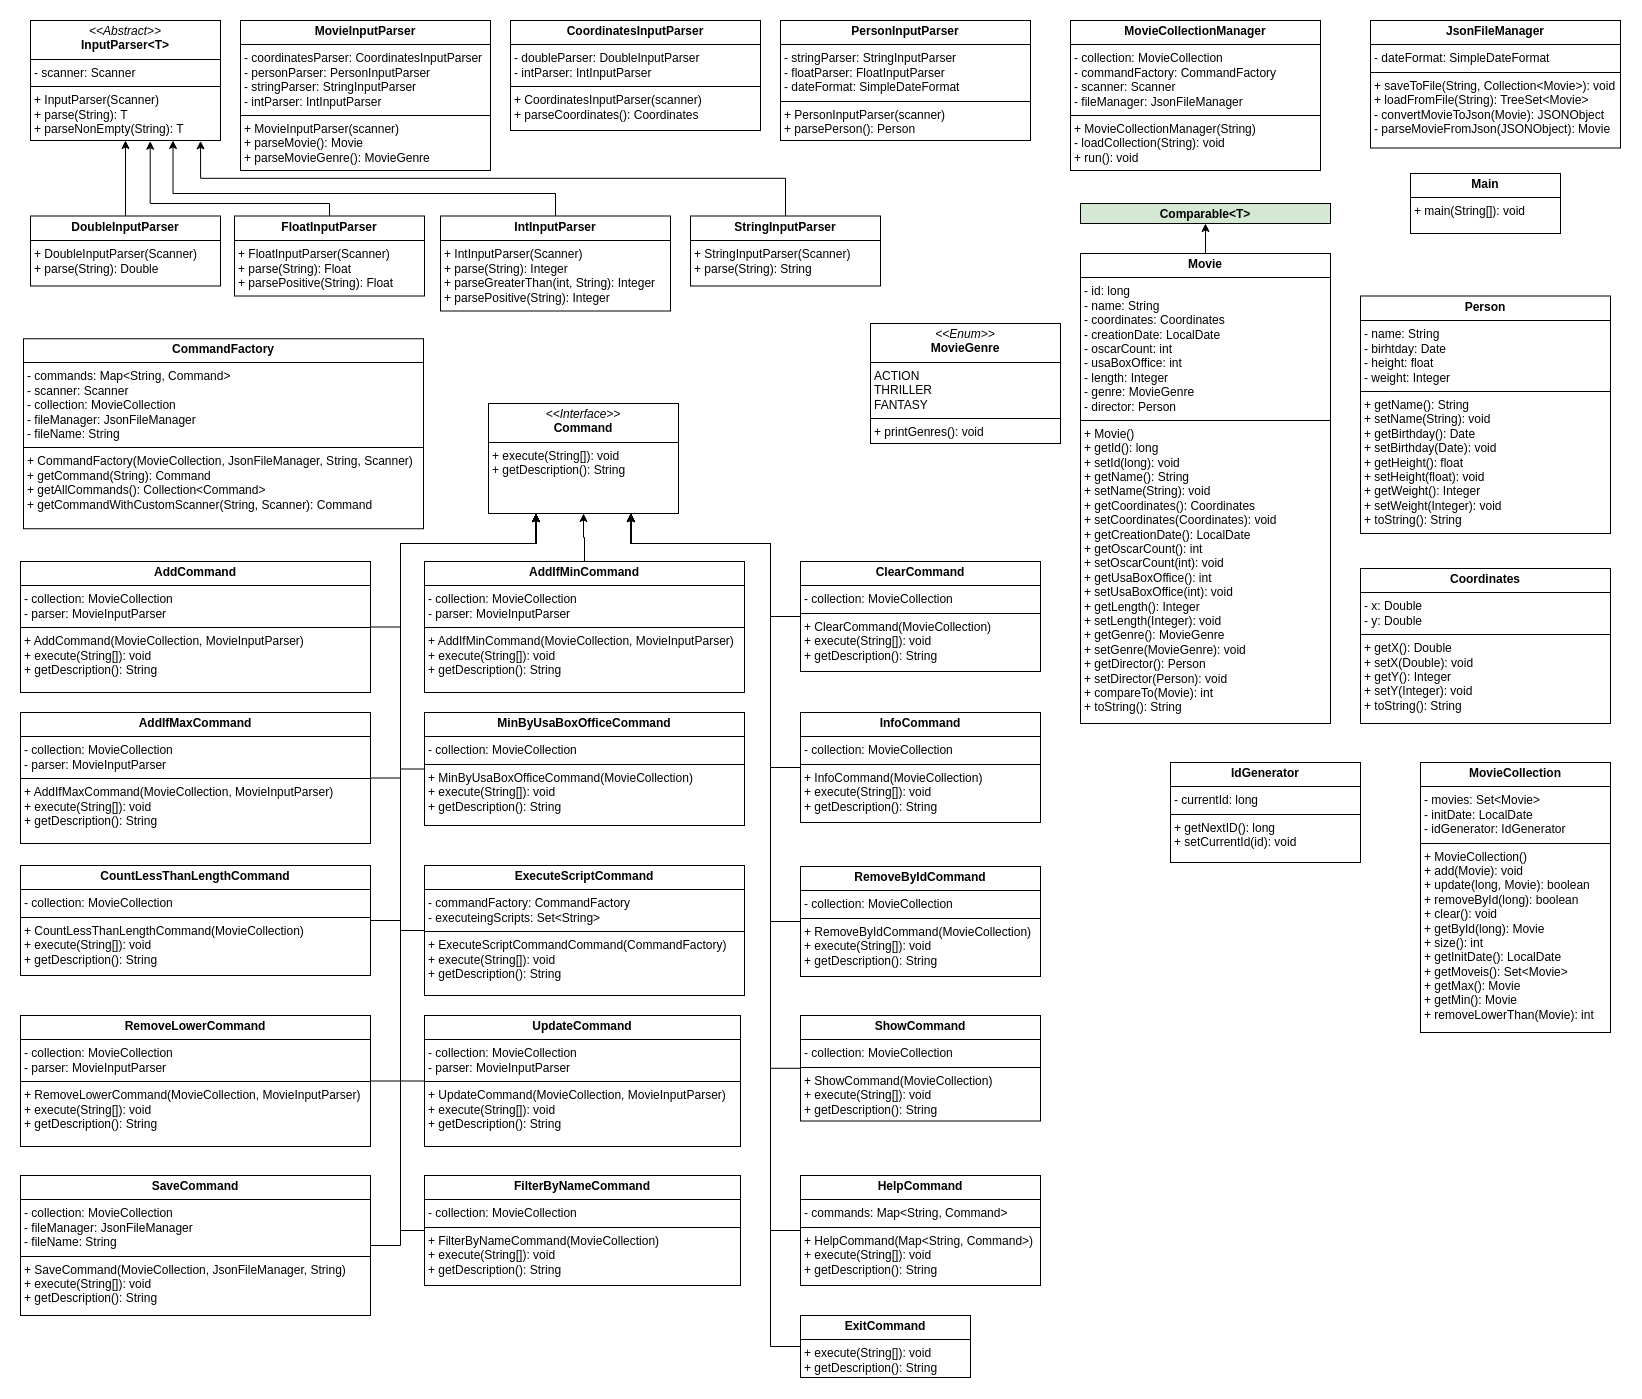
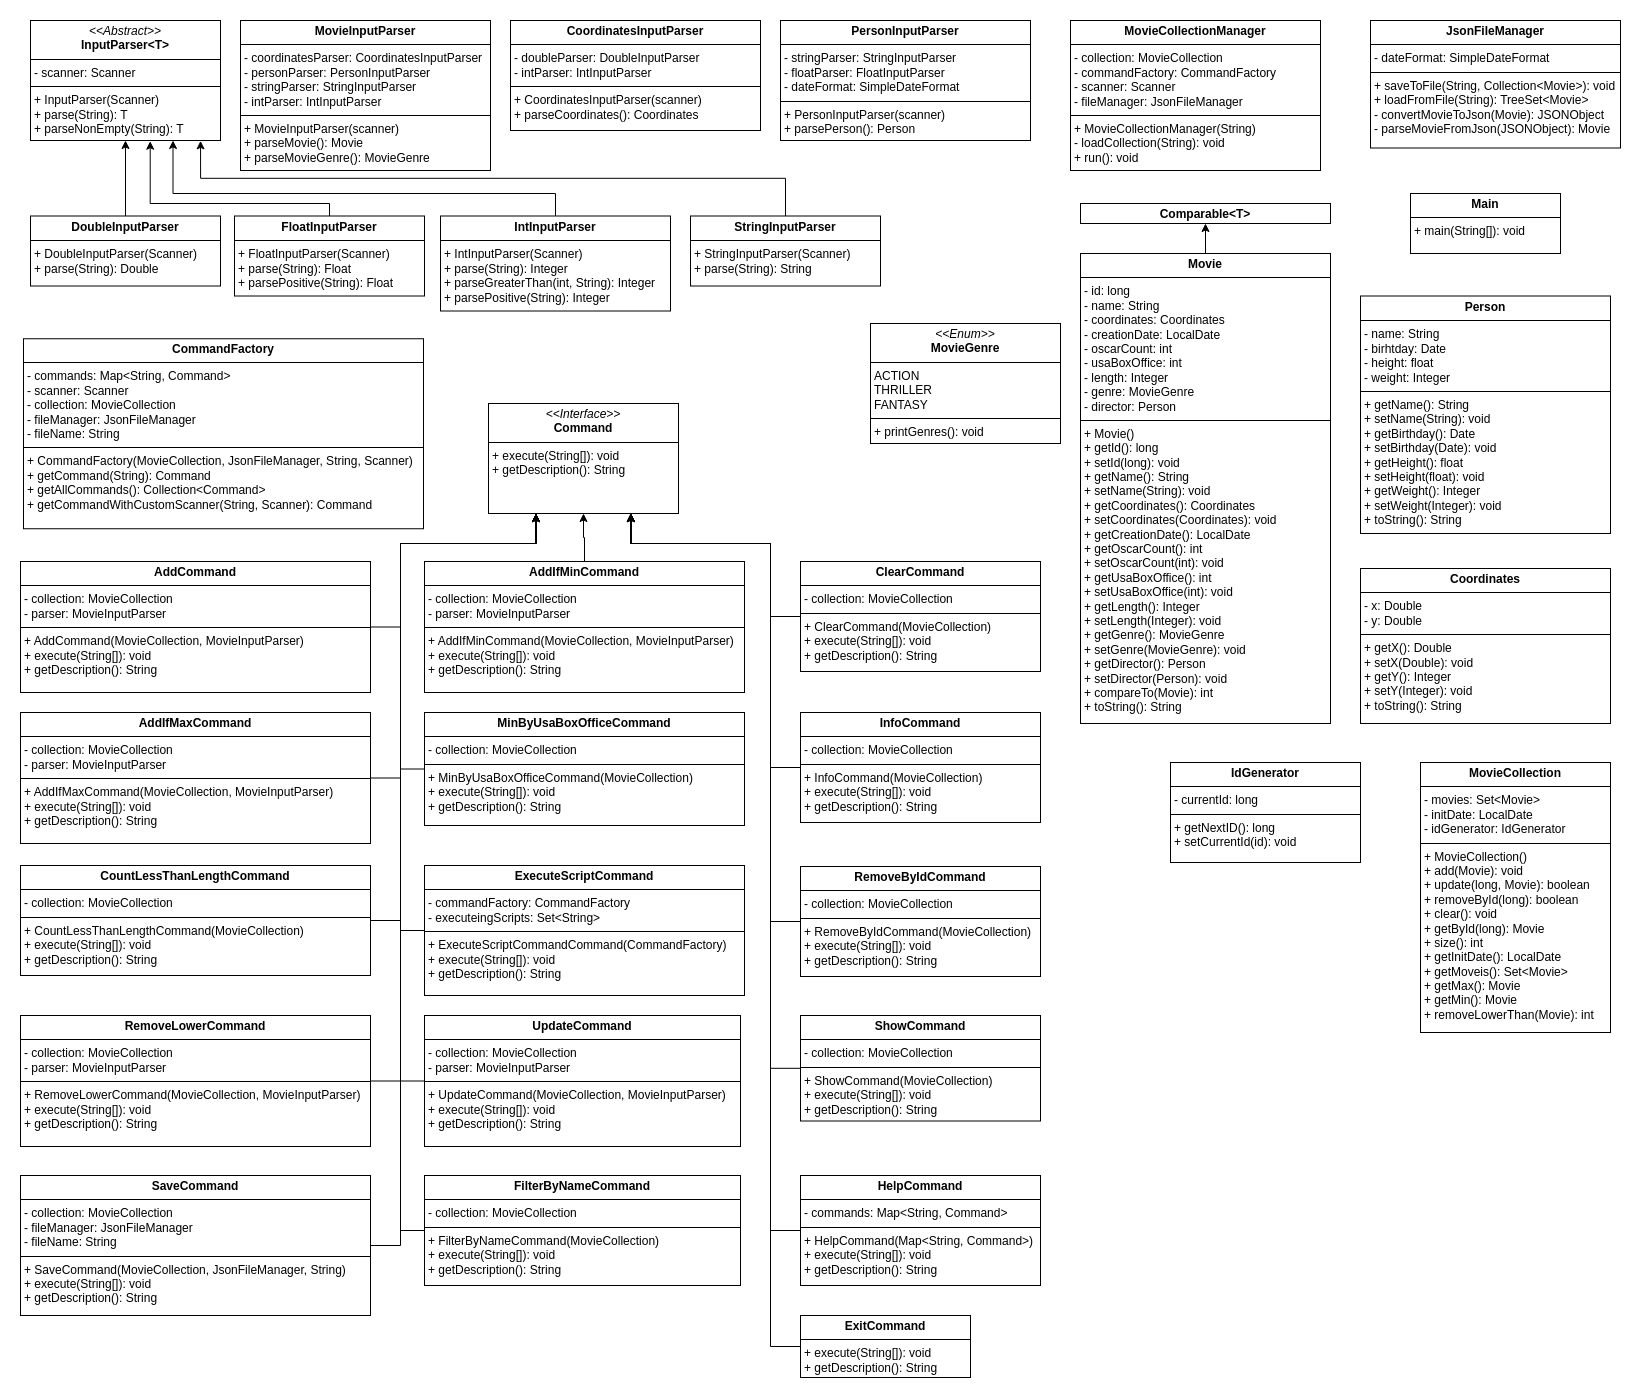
(1486, 204) -> (1486, 224)
(1206, 214) -> (1206, 214)
